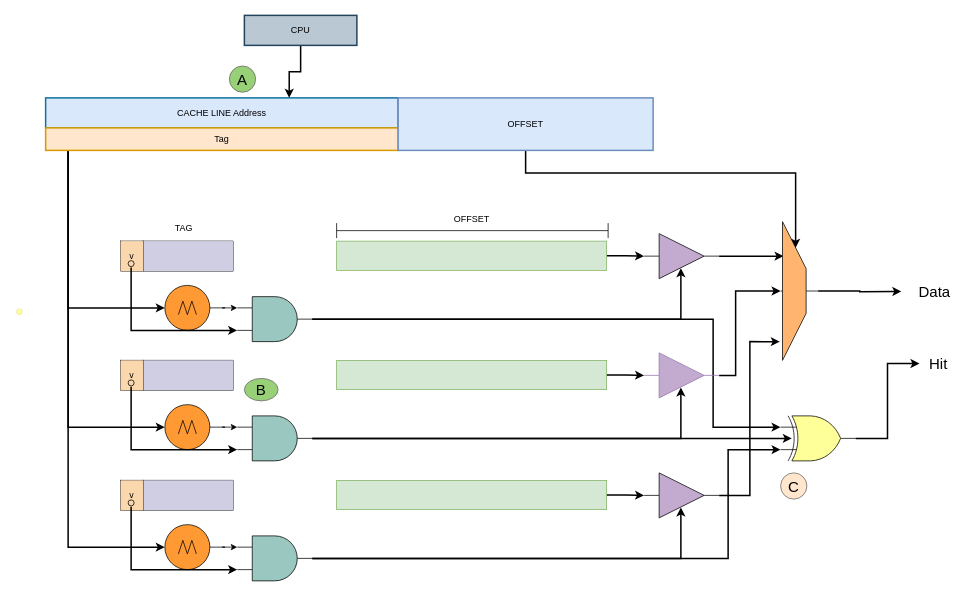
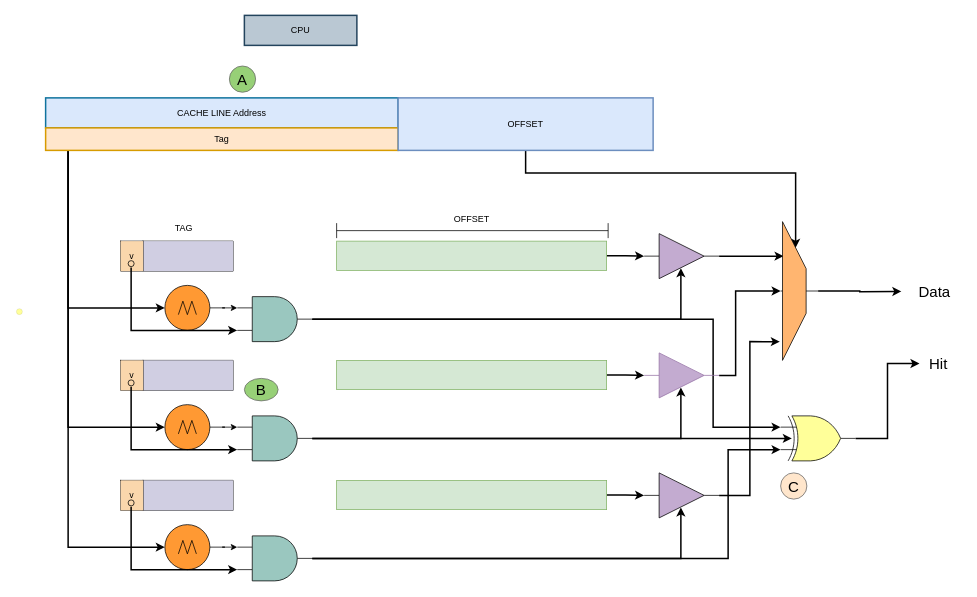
(298, 72) -> none
